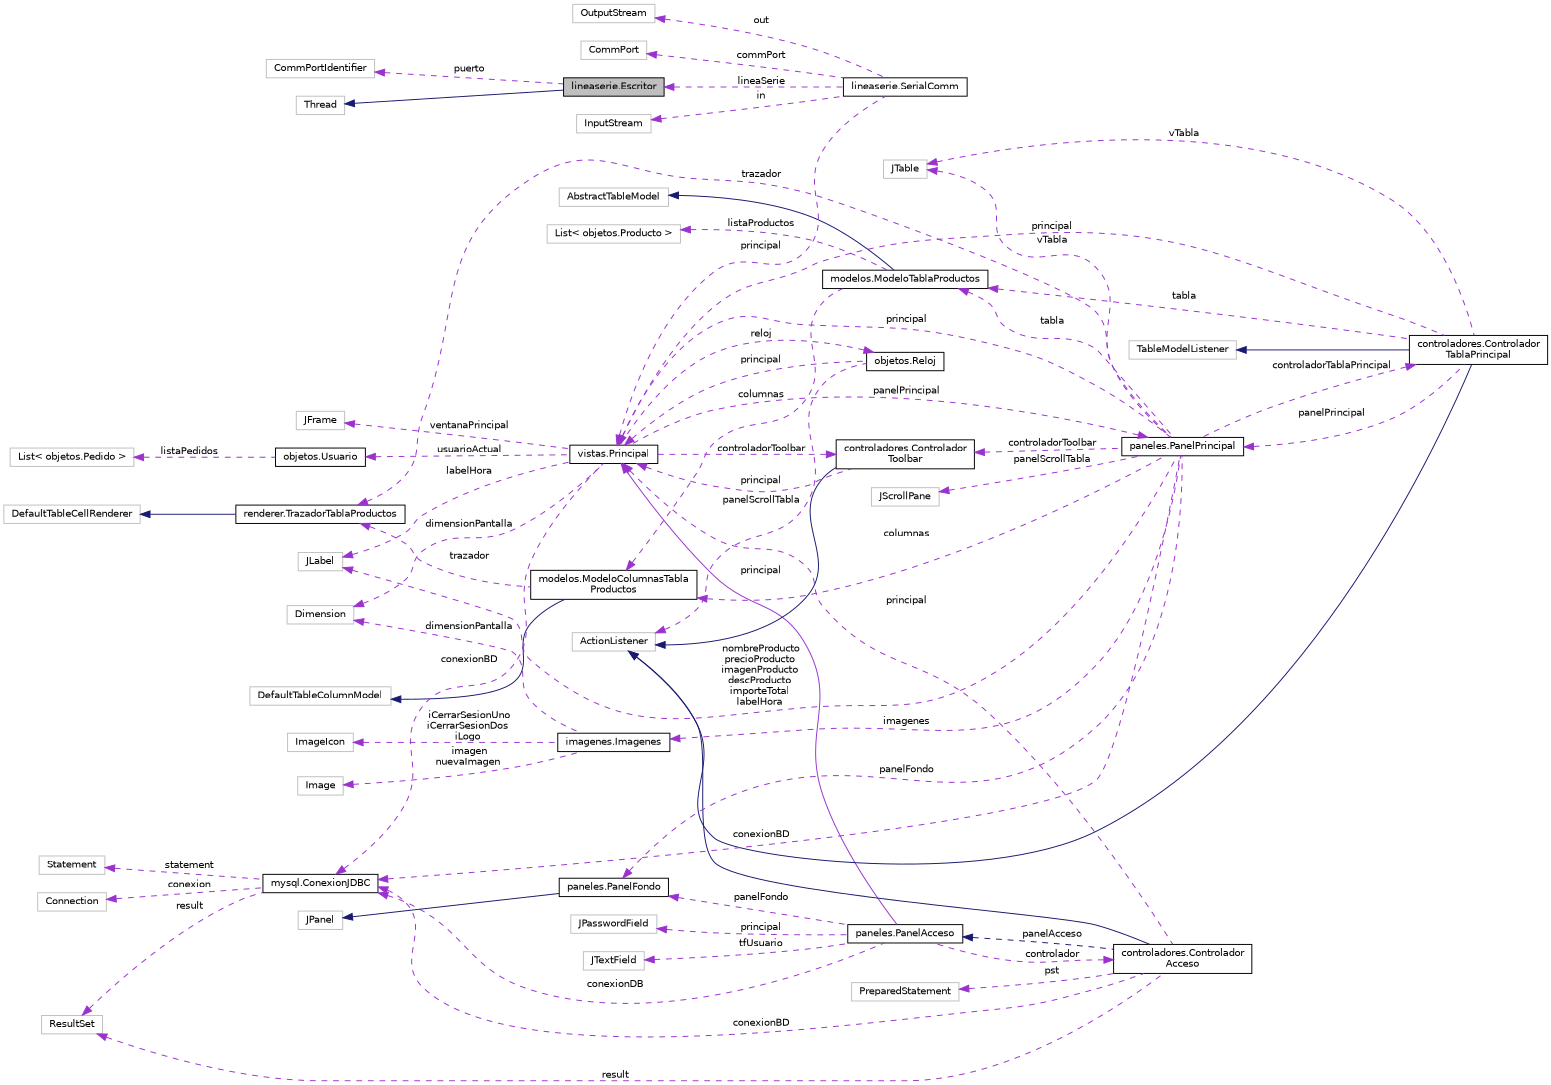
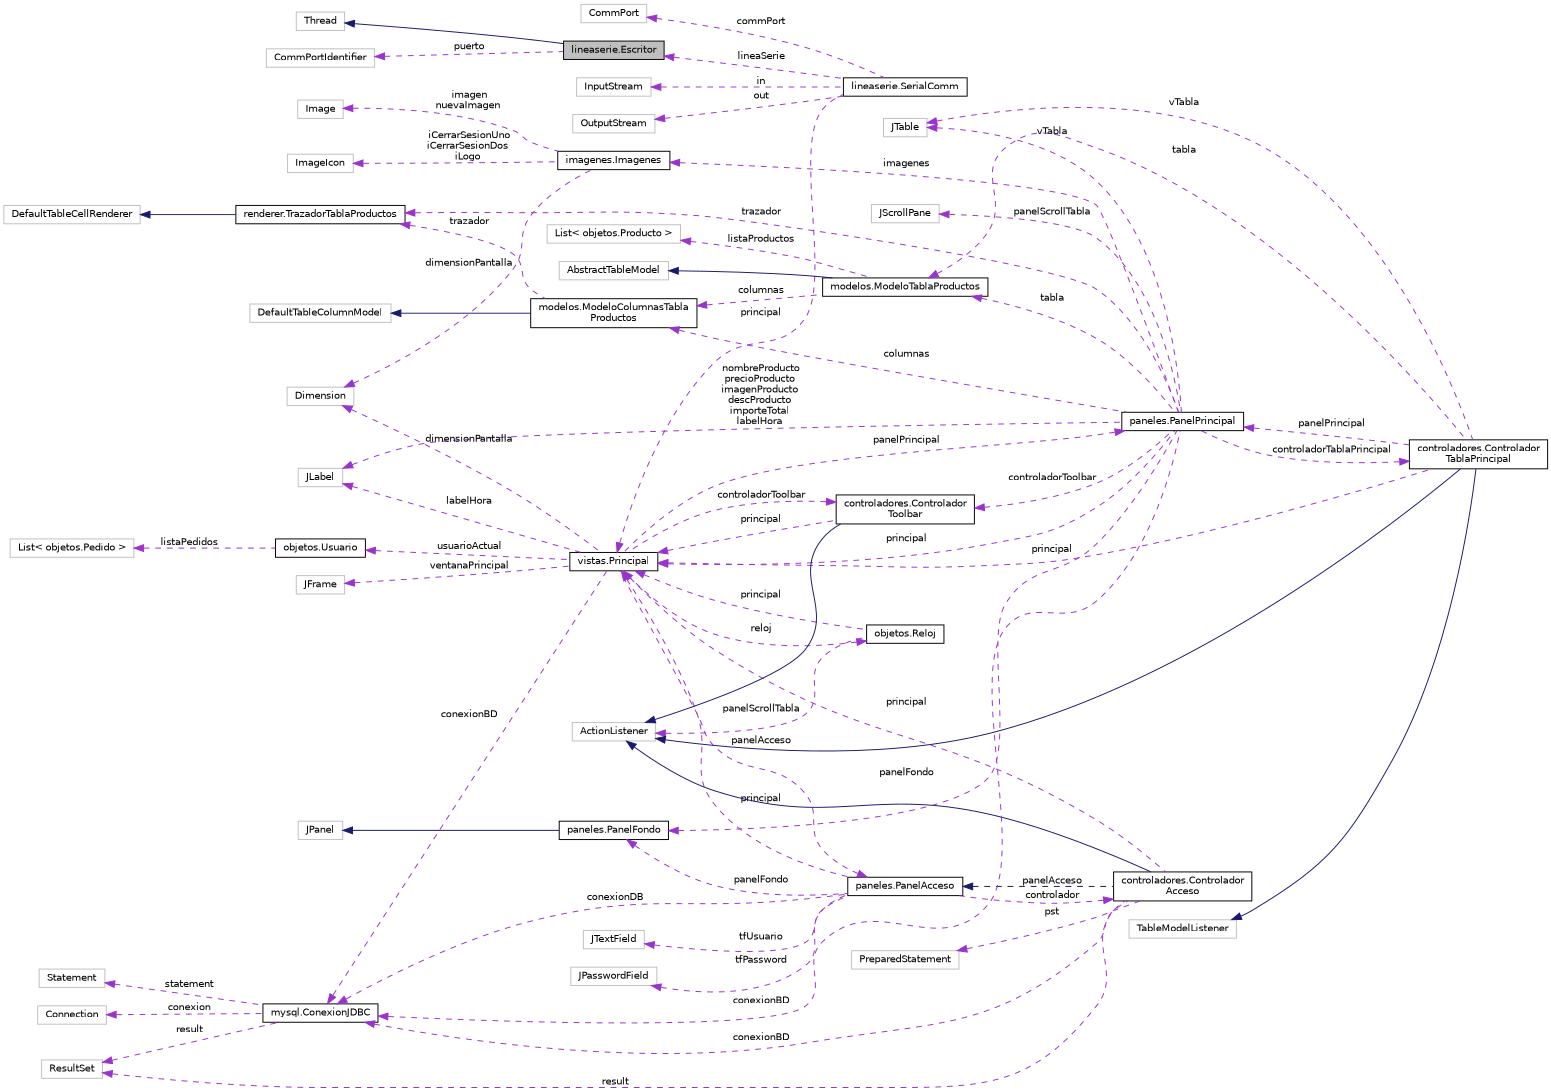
(816, 668) -> (701, 762)
none -> (725, 755)
(760, 928) -> (760, 960)
